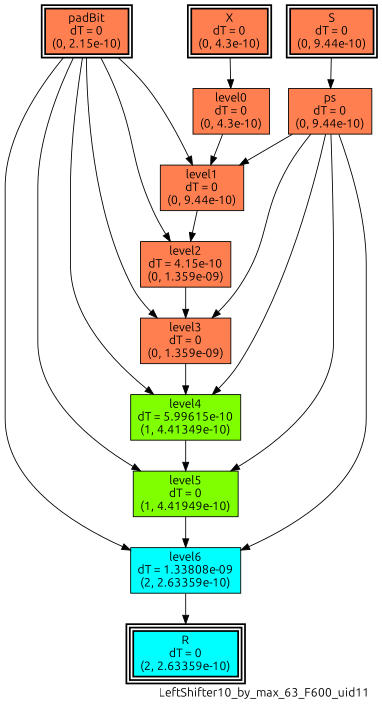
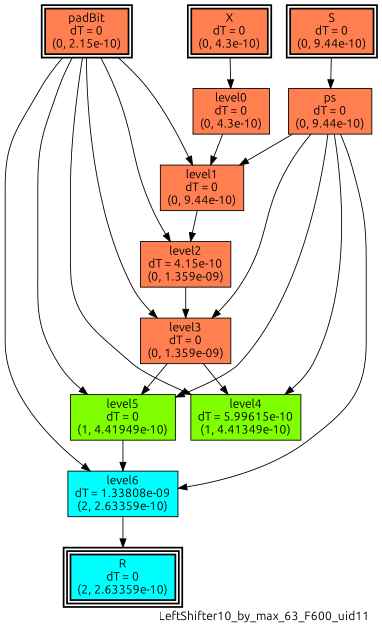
(186, 451) -> (159, 373)
